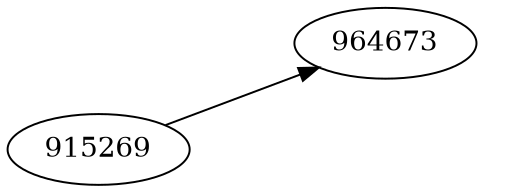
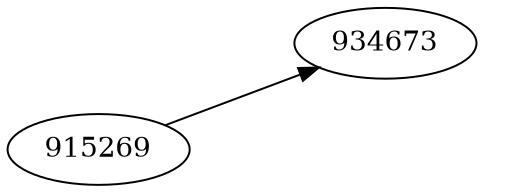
(385, 43) -> (385, 43)
